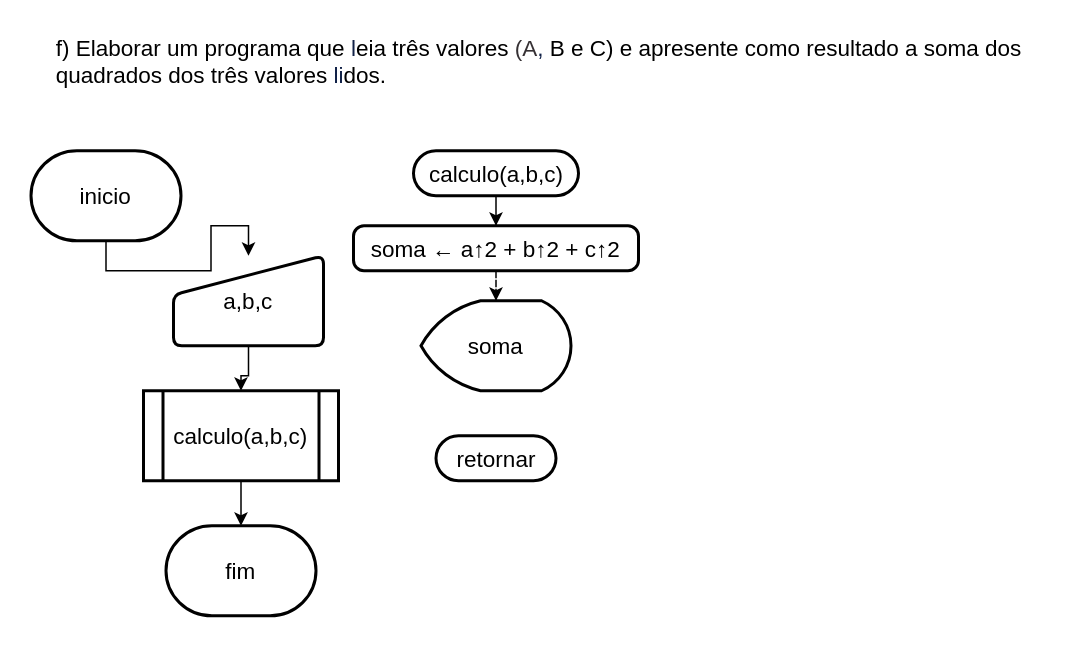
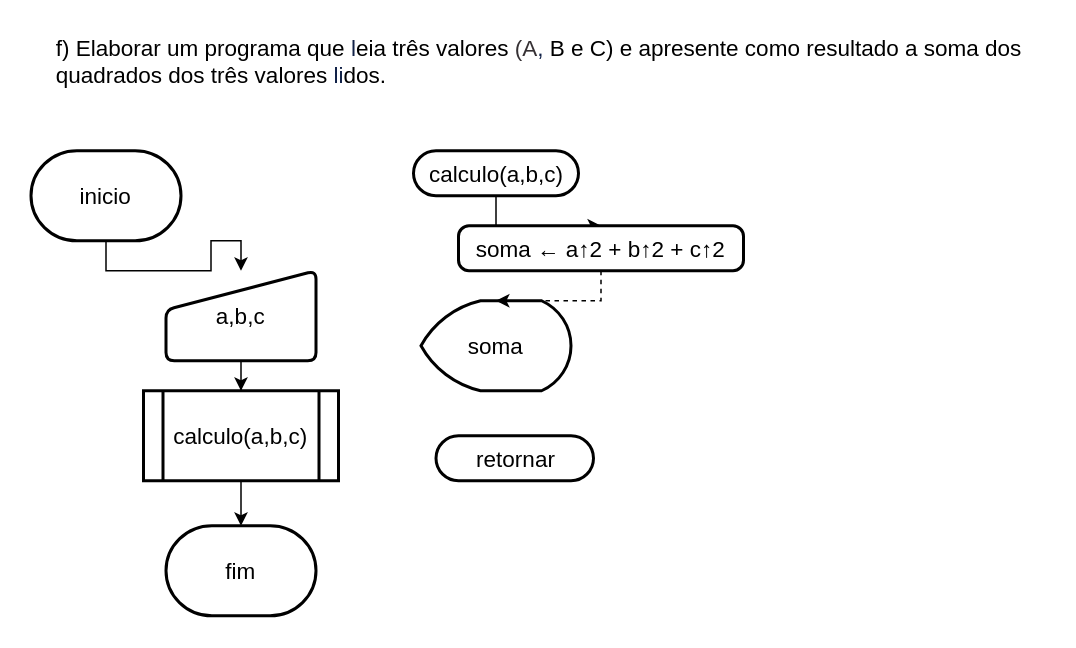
(496, 248) -> (601, 248)
(248, 301) -> (241, 316)
(496, 458) -> (515, 458)
